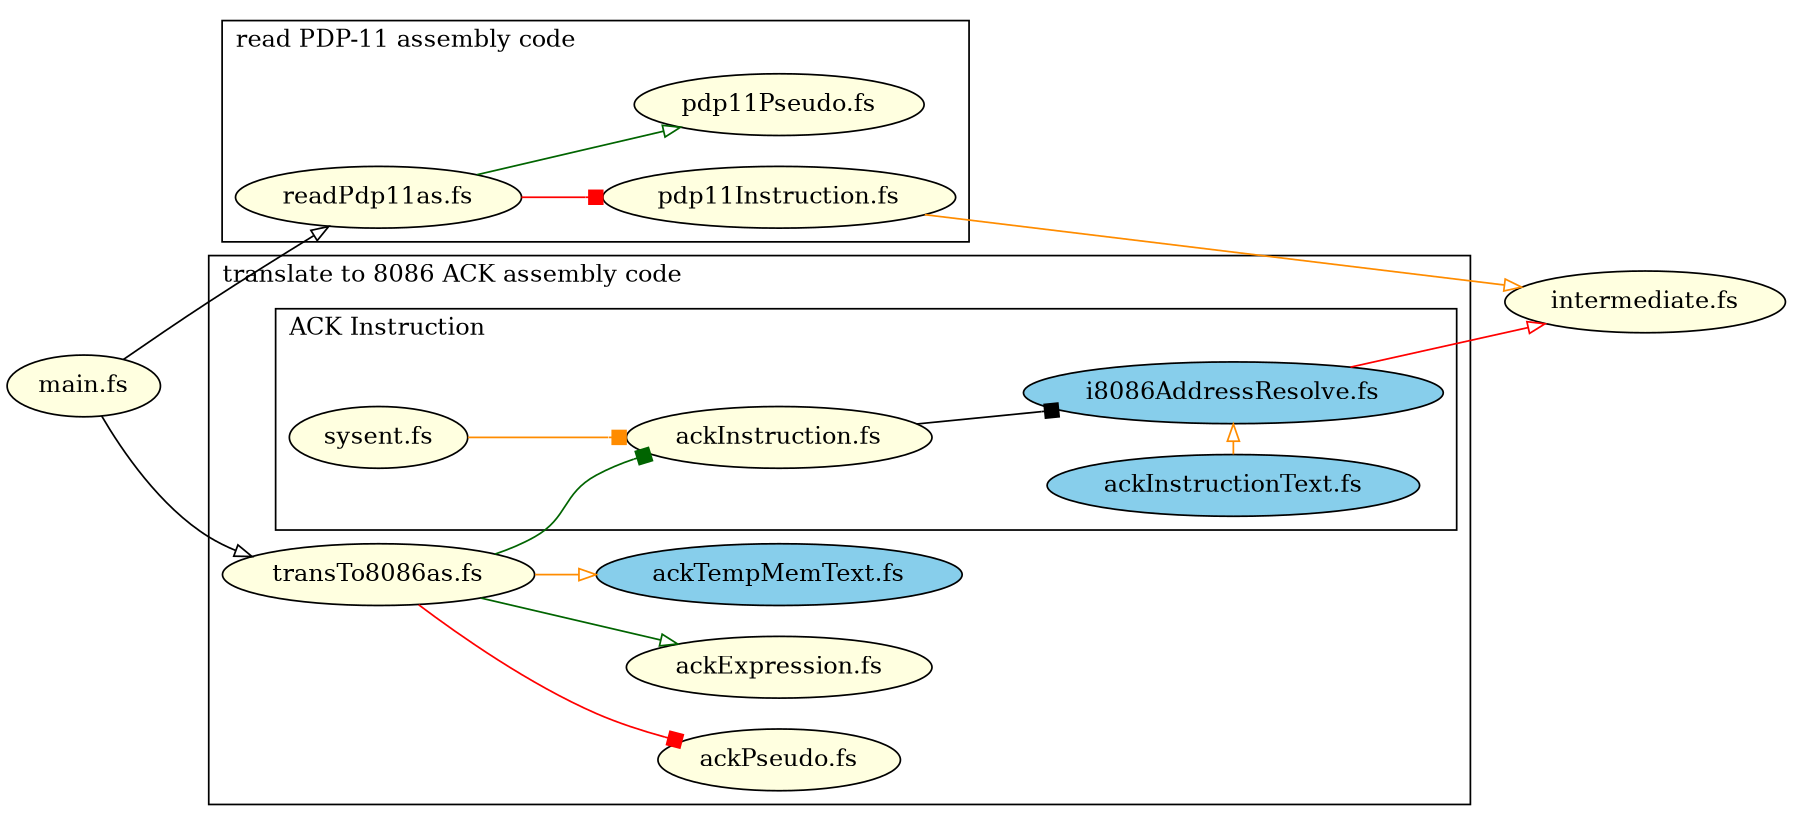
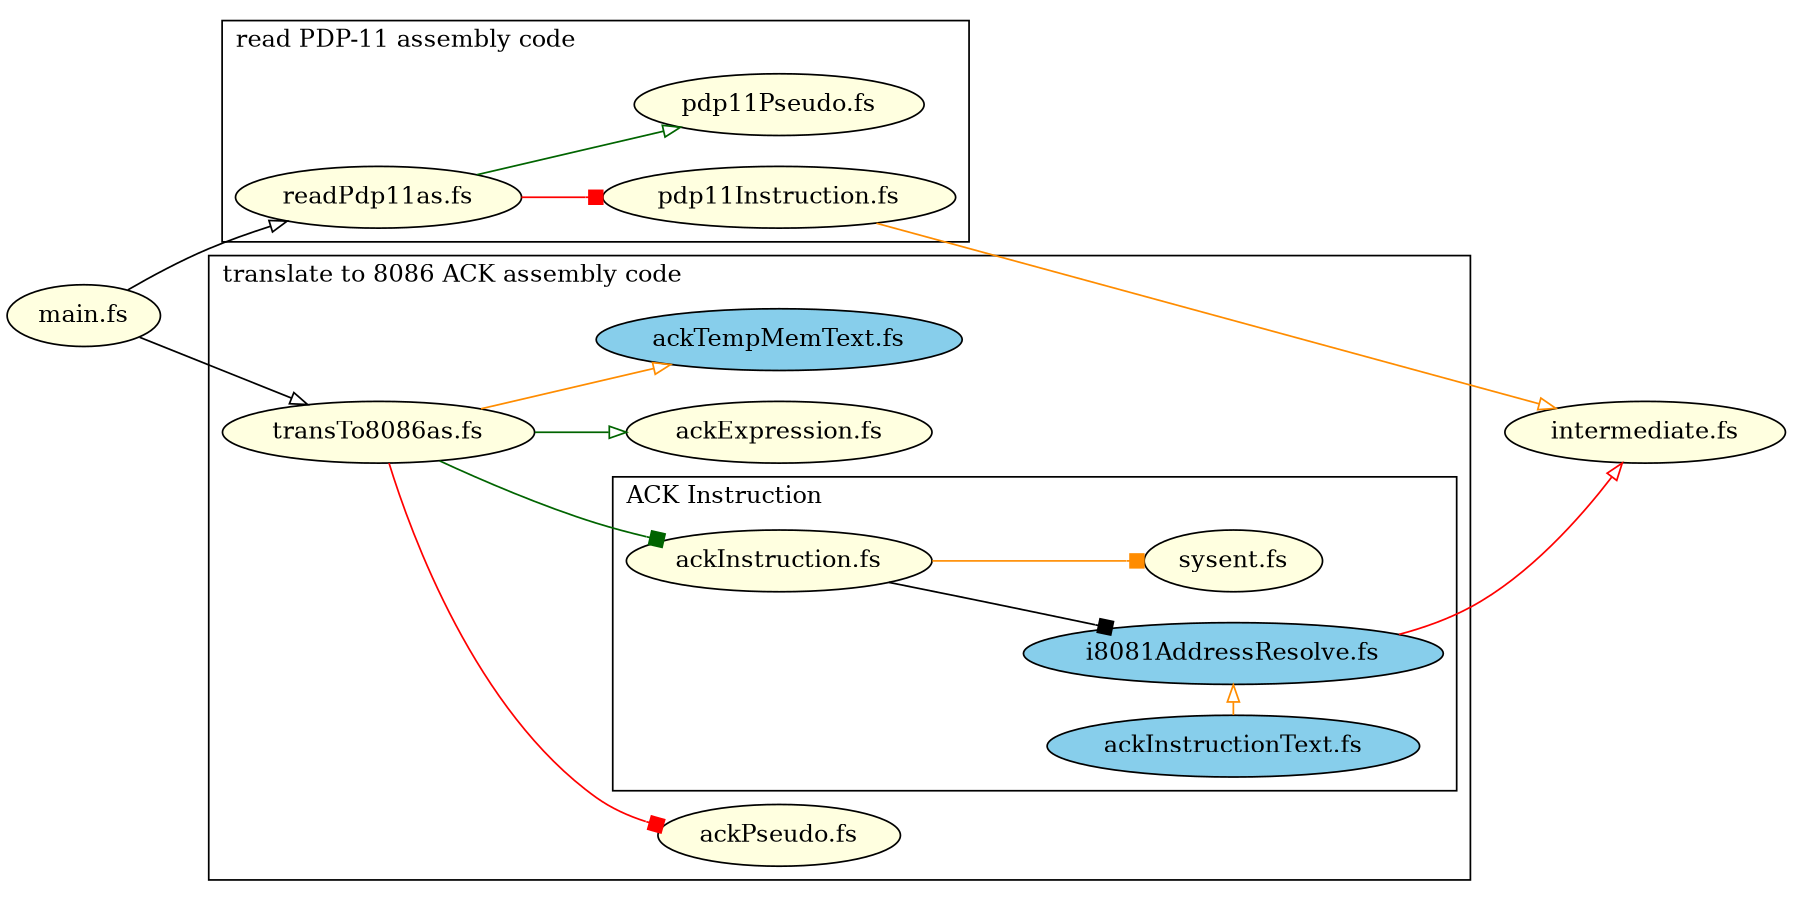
(1233, 393) -> (1233, 654)
(538, 437) -> (1029, 561)
